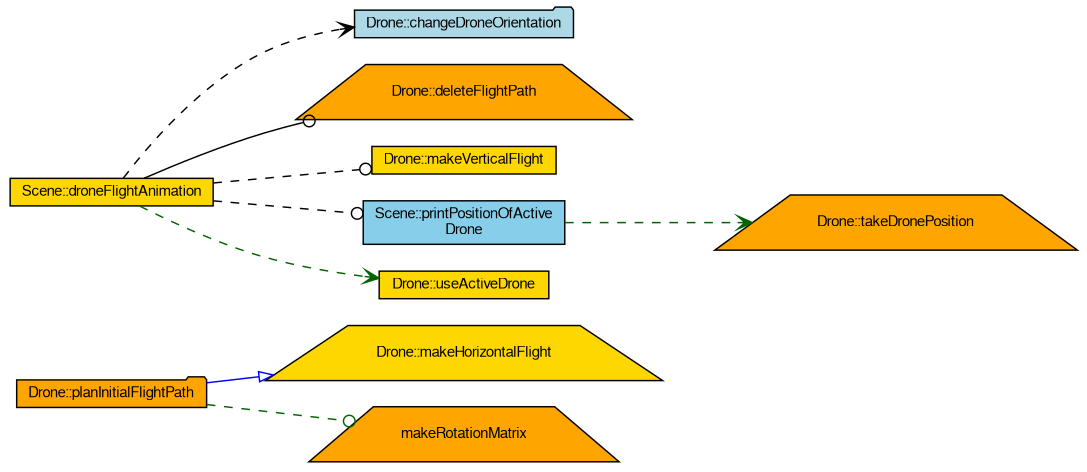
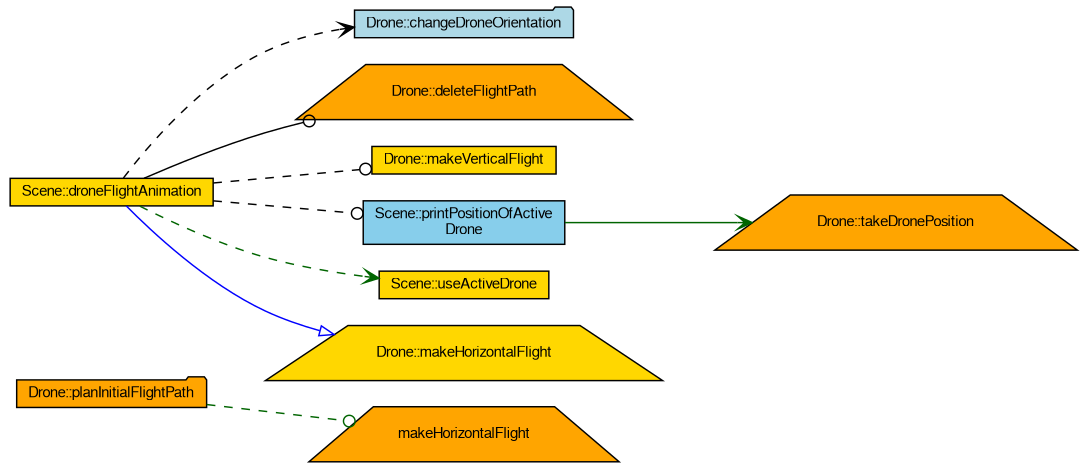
(651, 223) -> (651, 223)
(464, 285) -> (464, 285)
(233, 380) -> (215, 281)
(464, 434) -> (464, 434)
